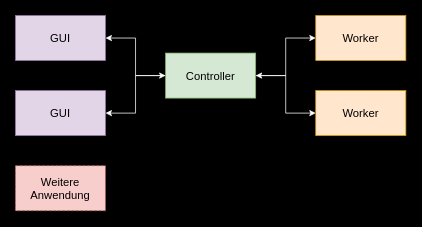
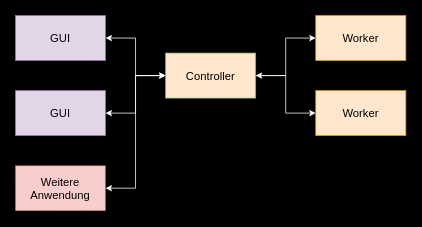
(210, 75) -> (210, 75)
none -> (135, 163)
